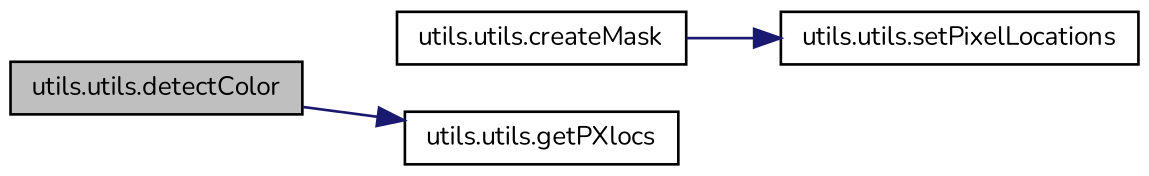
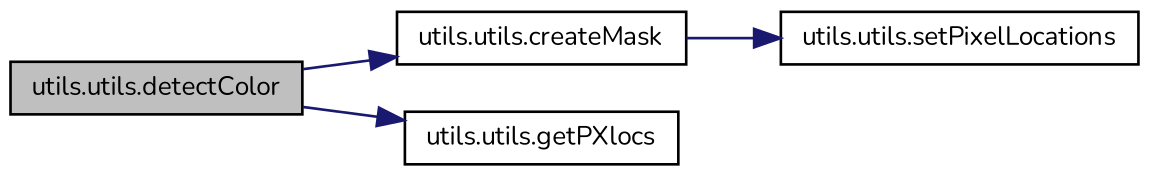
none -> (336, 65)
